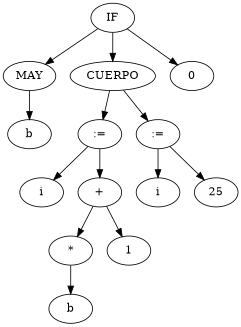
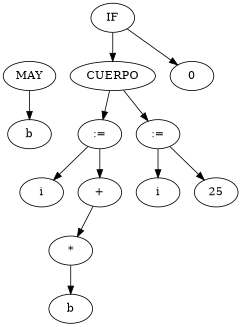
(75, 44) -> none
(129, 251) -> none
